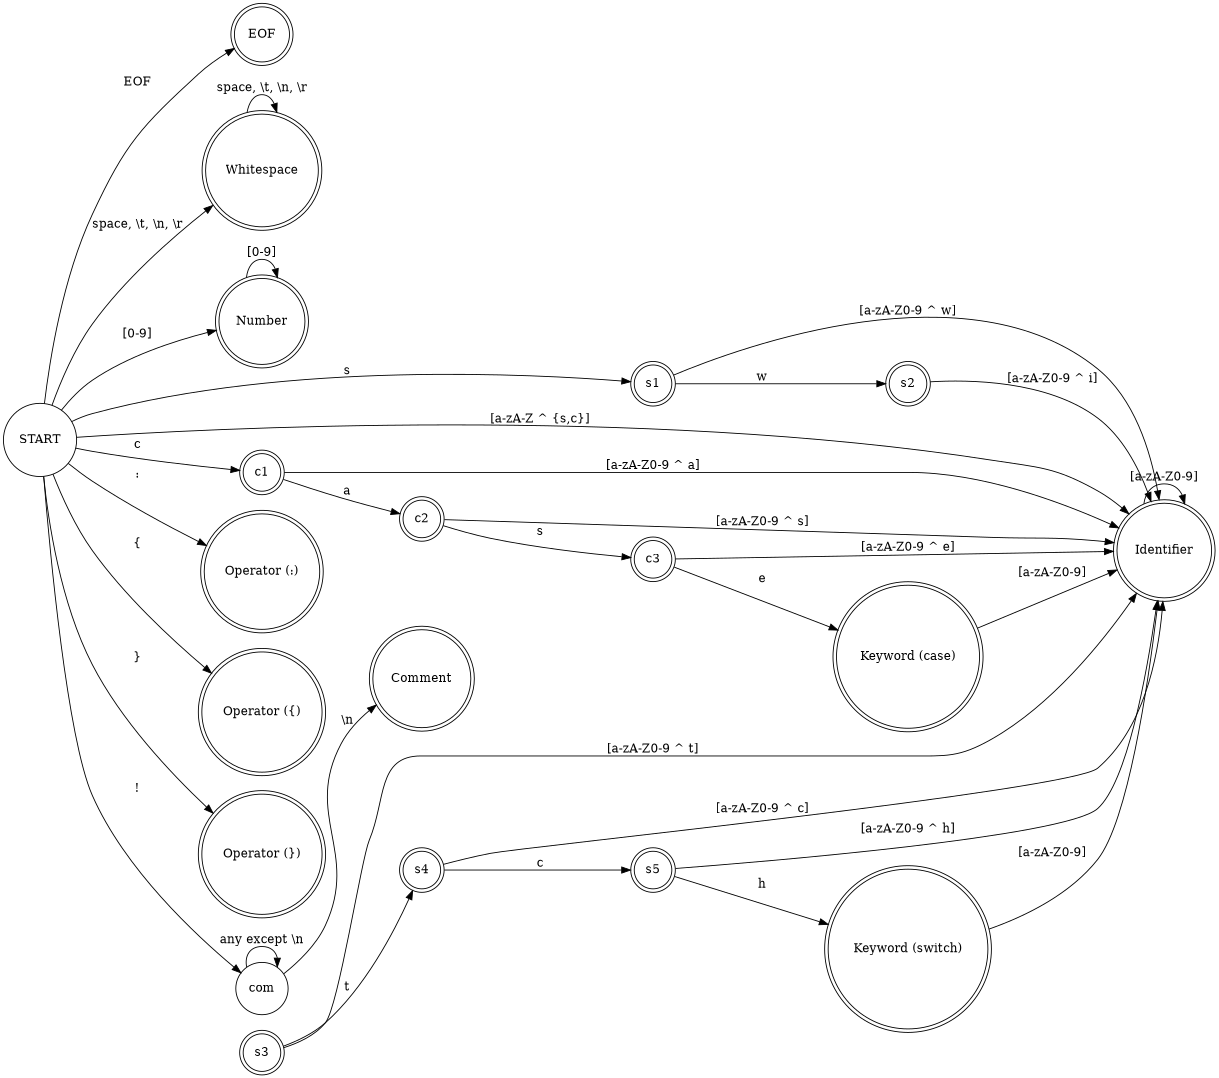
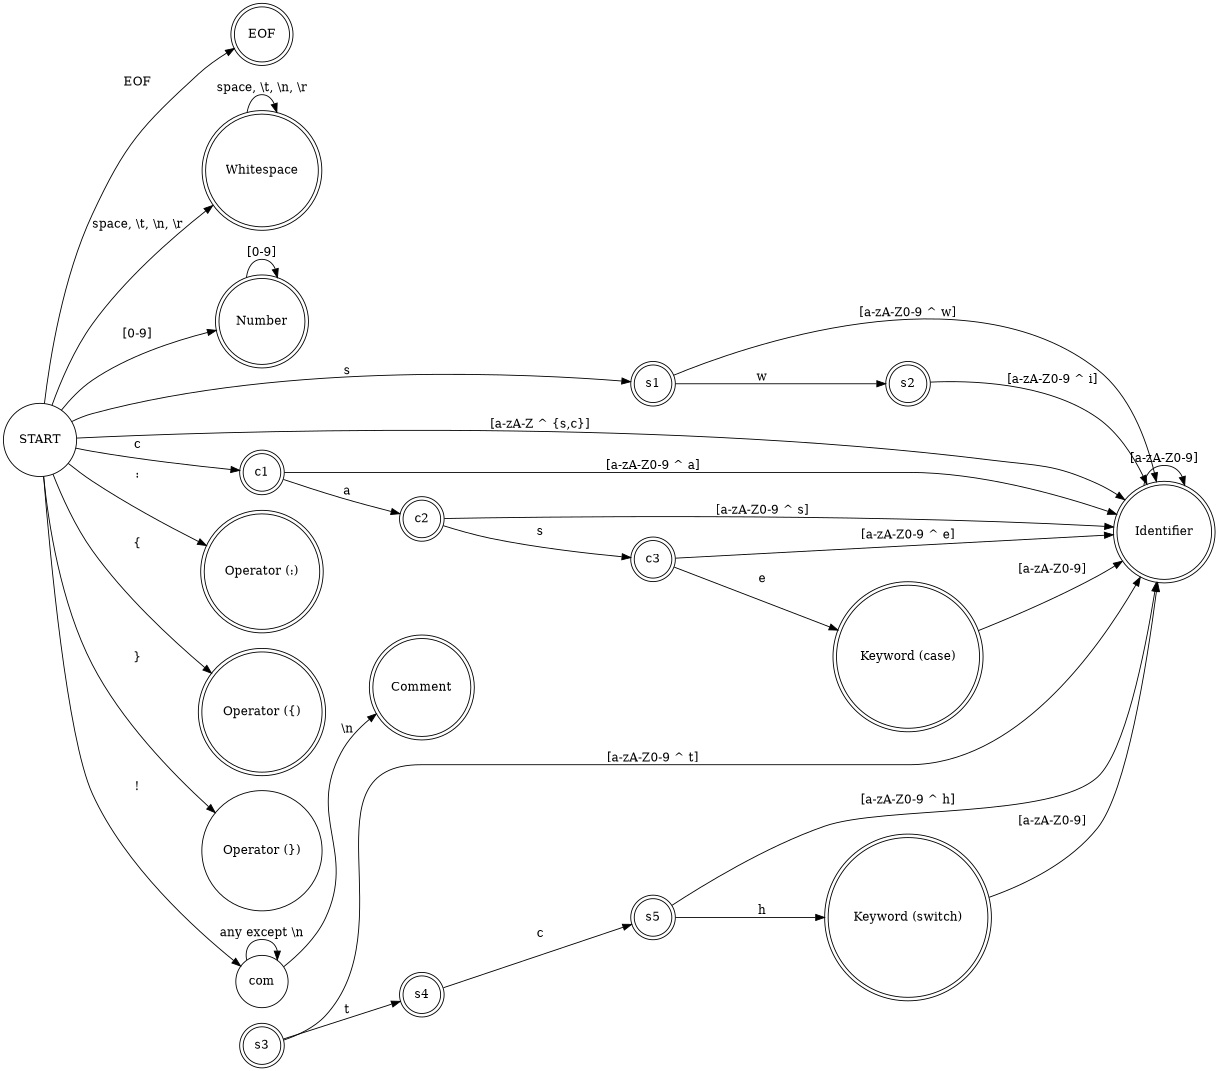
(858, 809) -> none
(262, 854) -> (262, 851)
